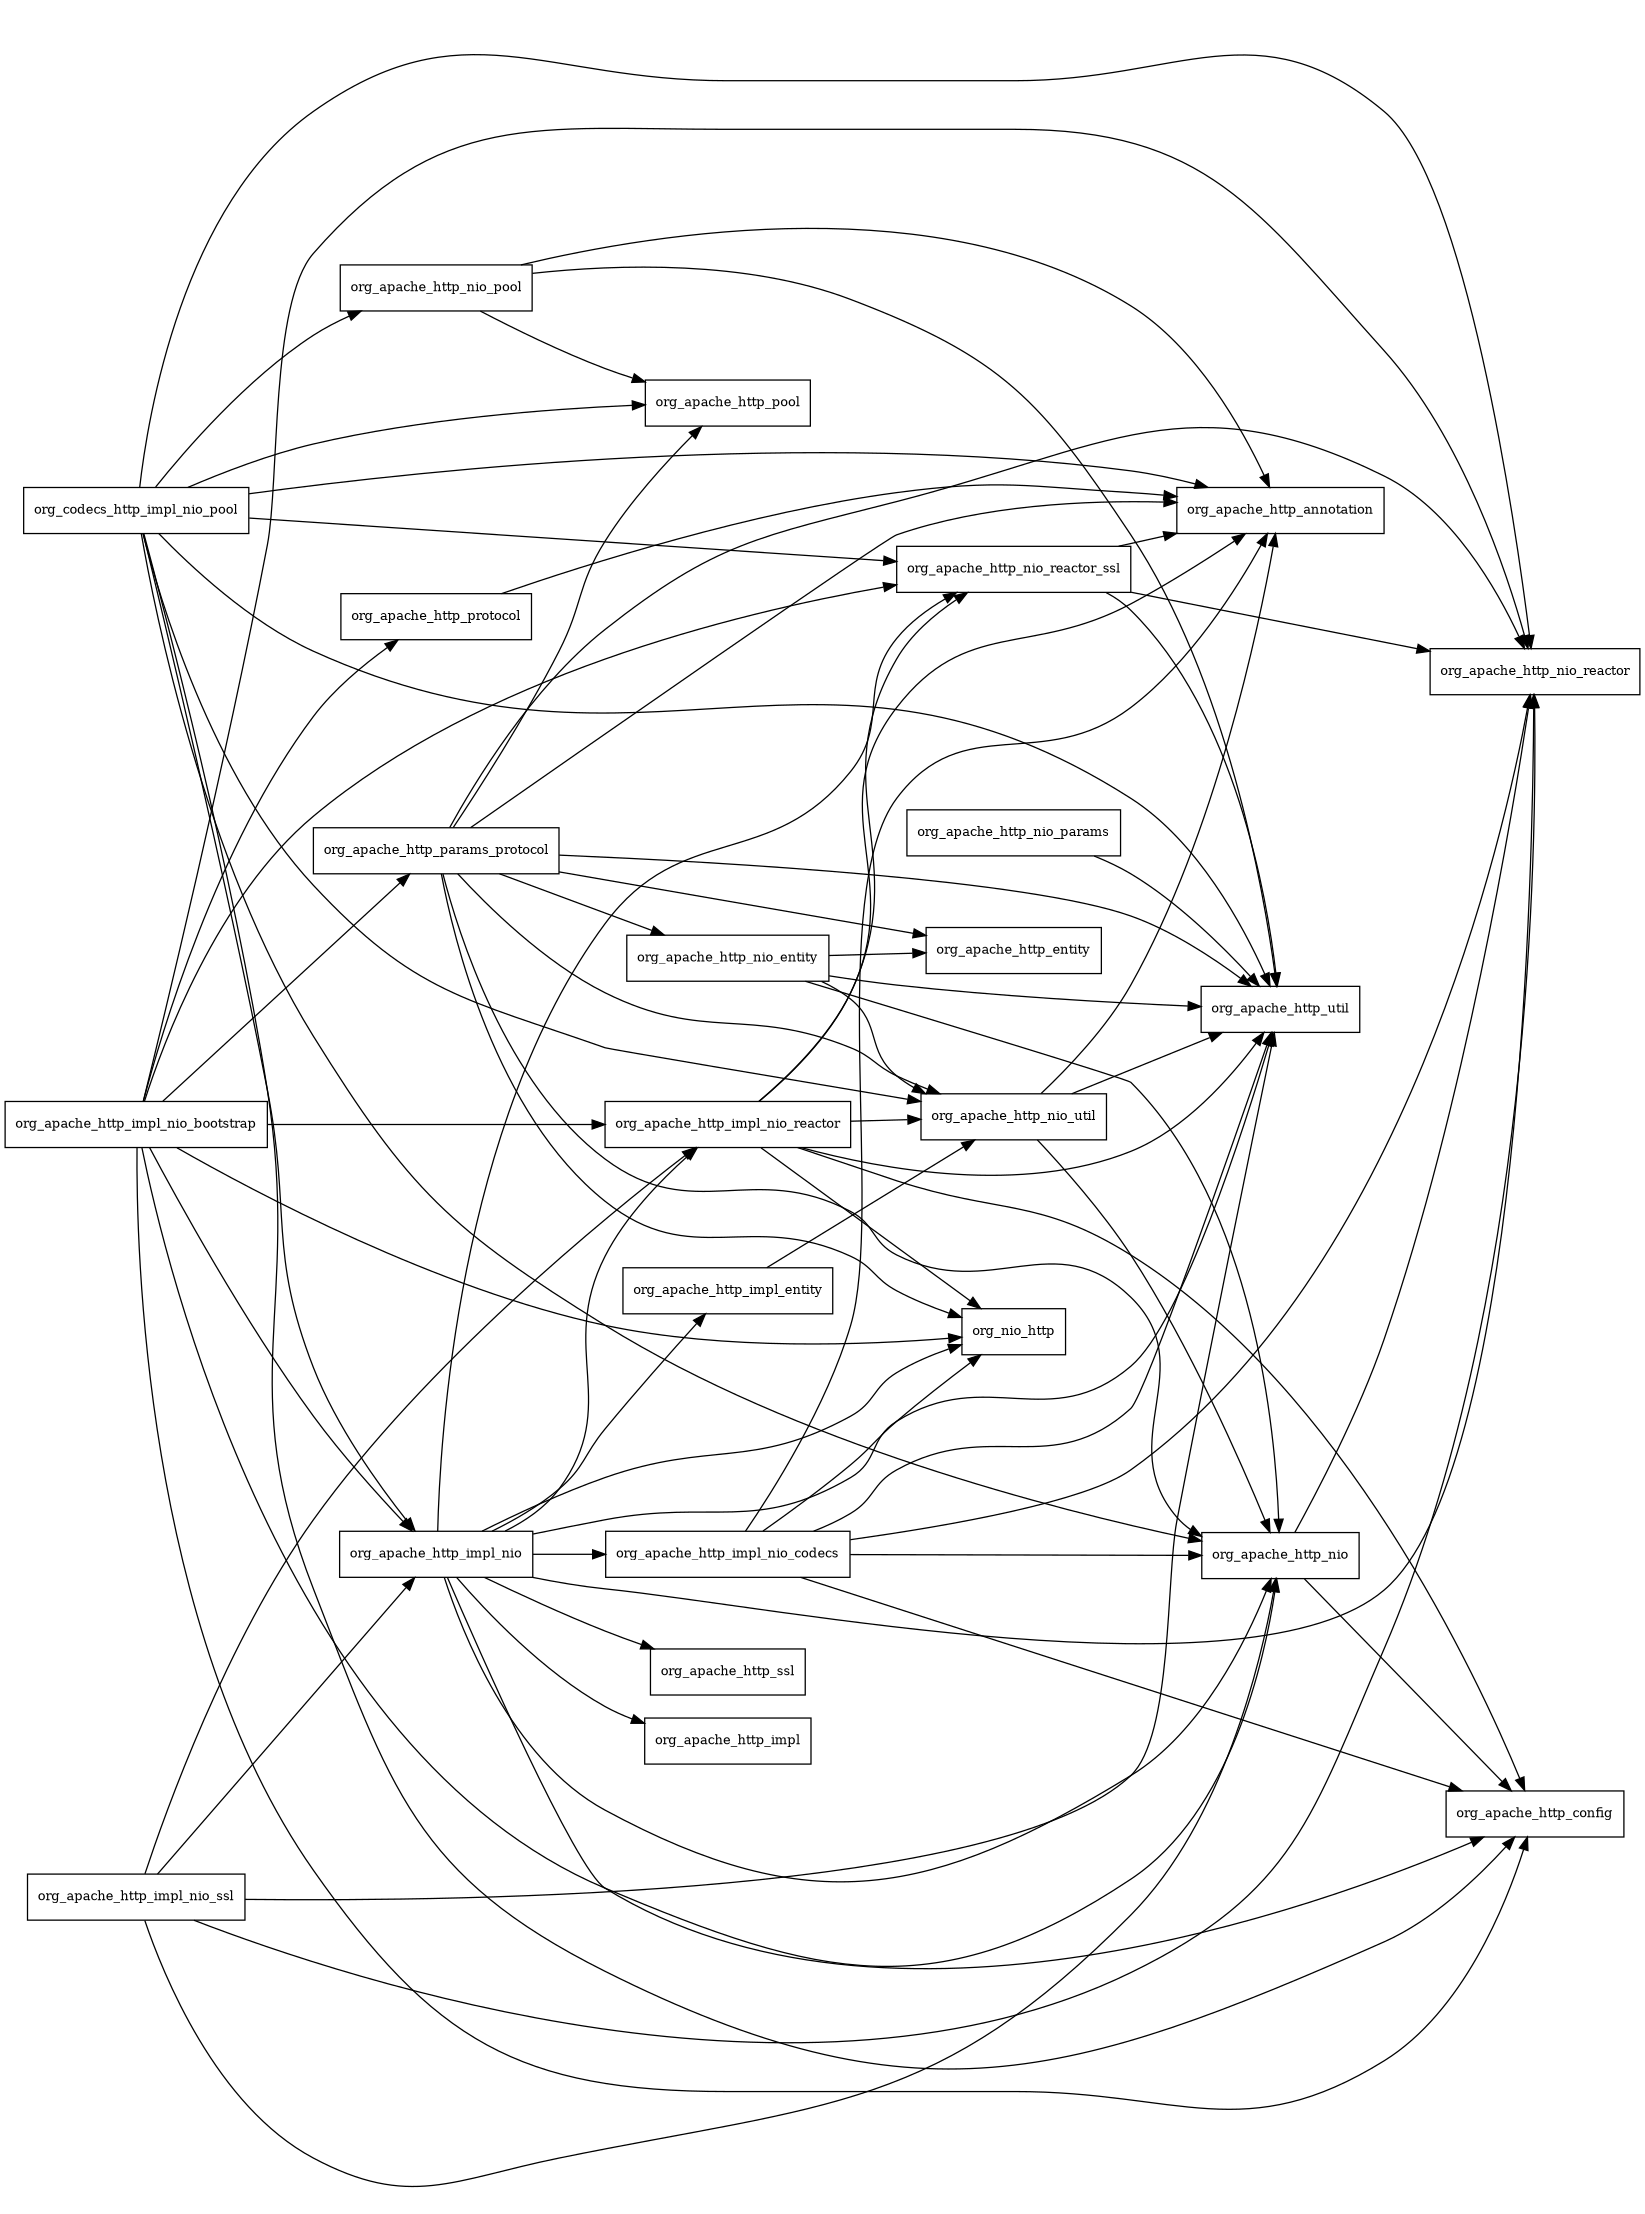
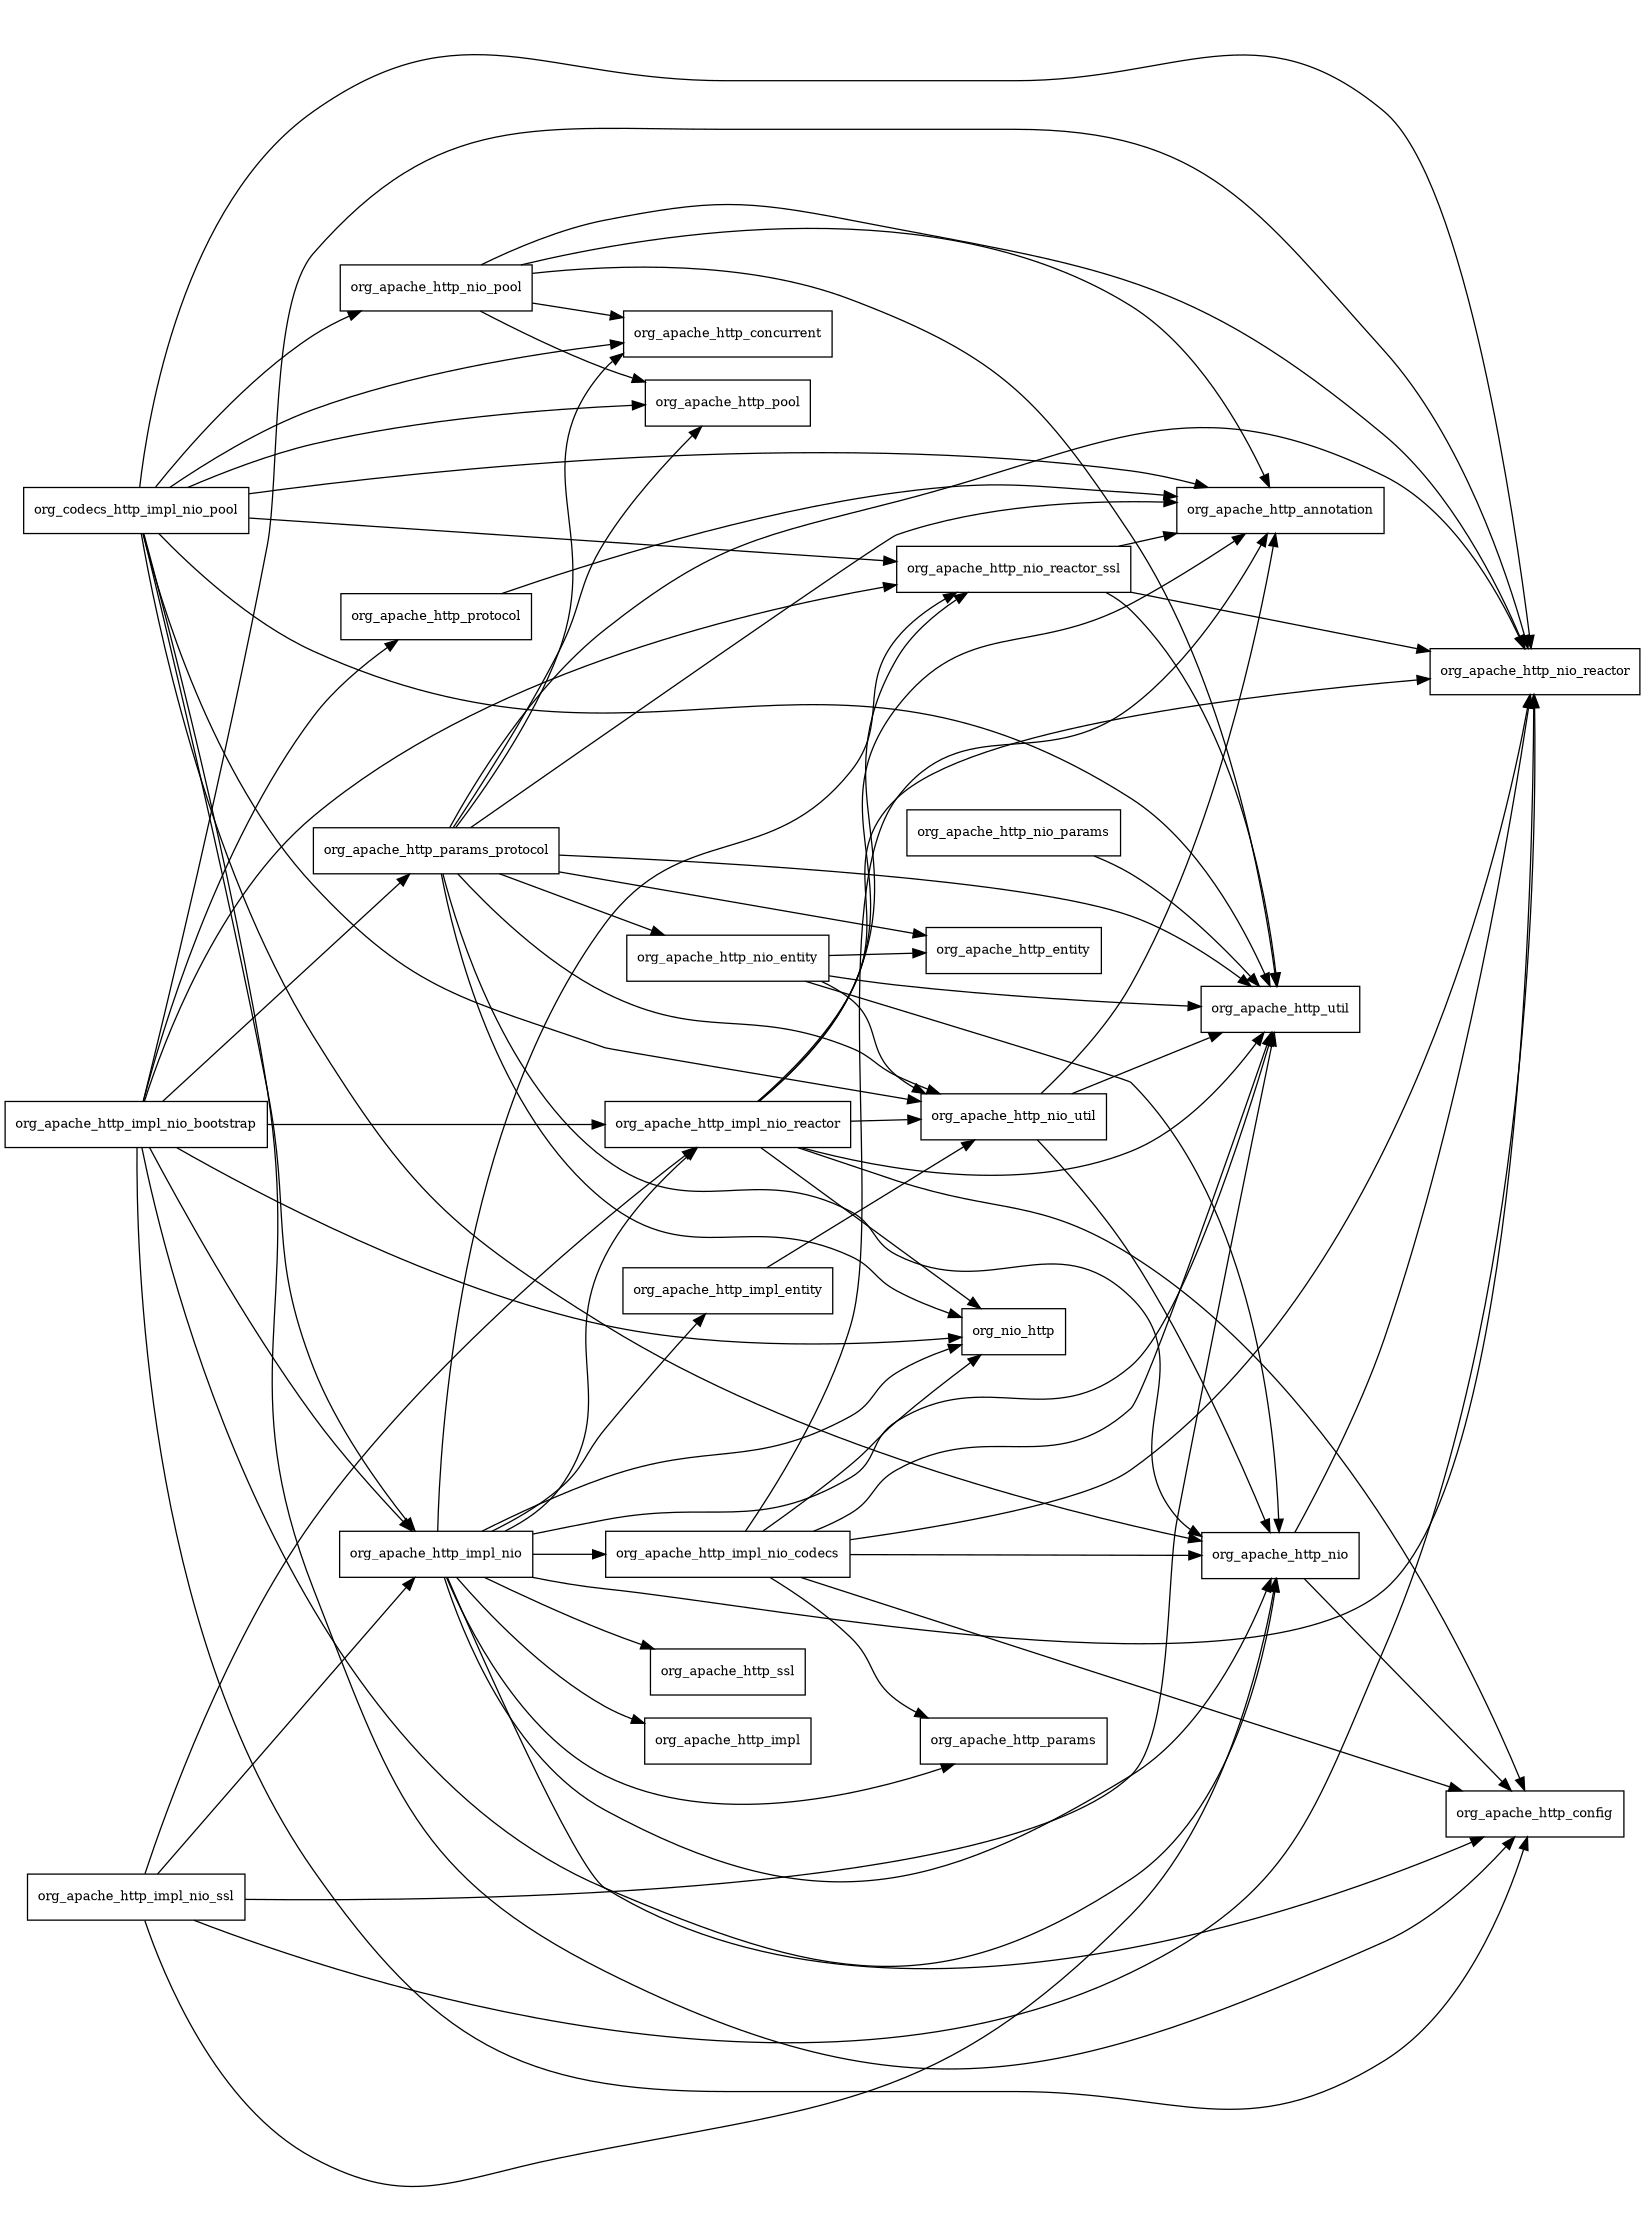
none -> (1071, 265)
none -> (728, 334)
none -> (959, 763)
none -> (1014, 1741)
